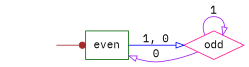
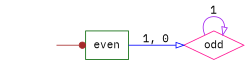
(167, 61) -> none
